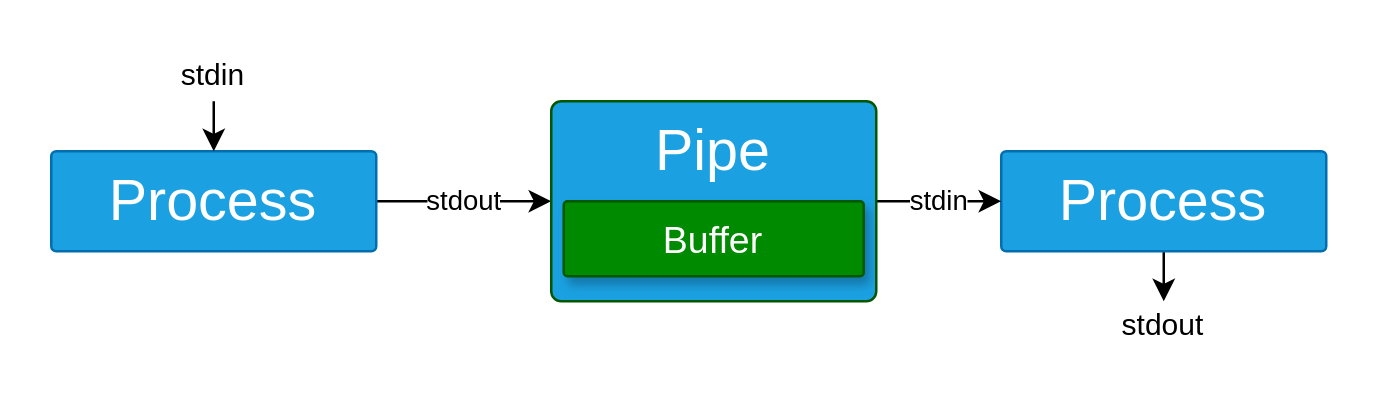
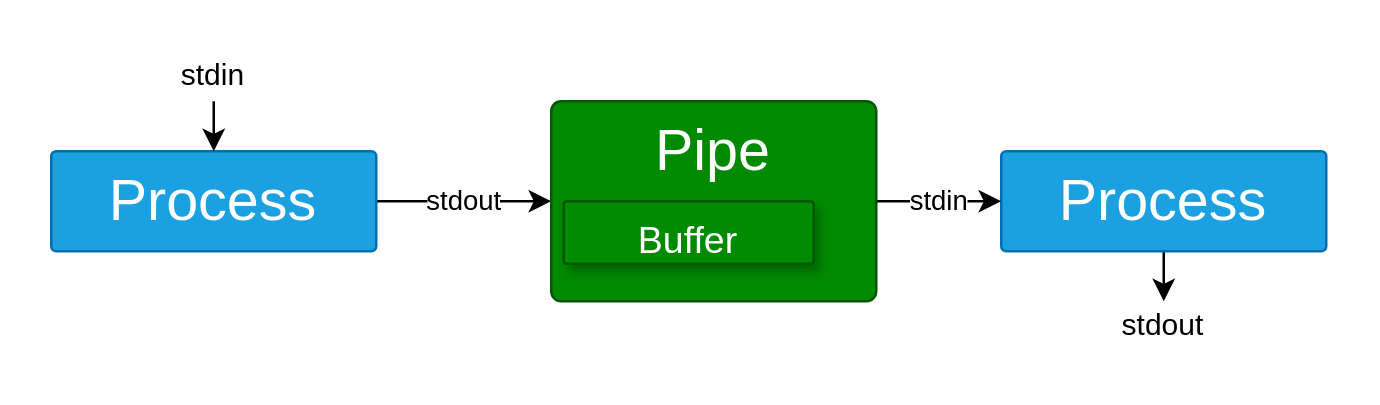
(714, 137) -> (714, 137)
(714, 239) -> (689, 233)
